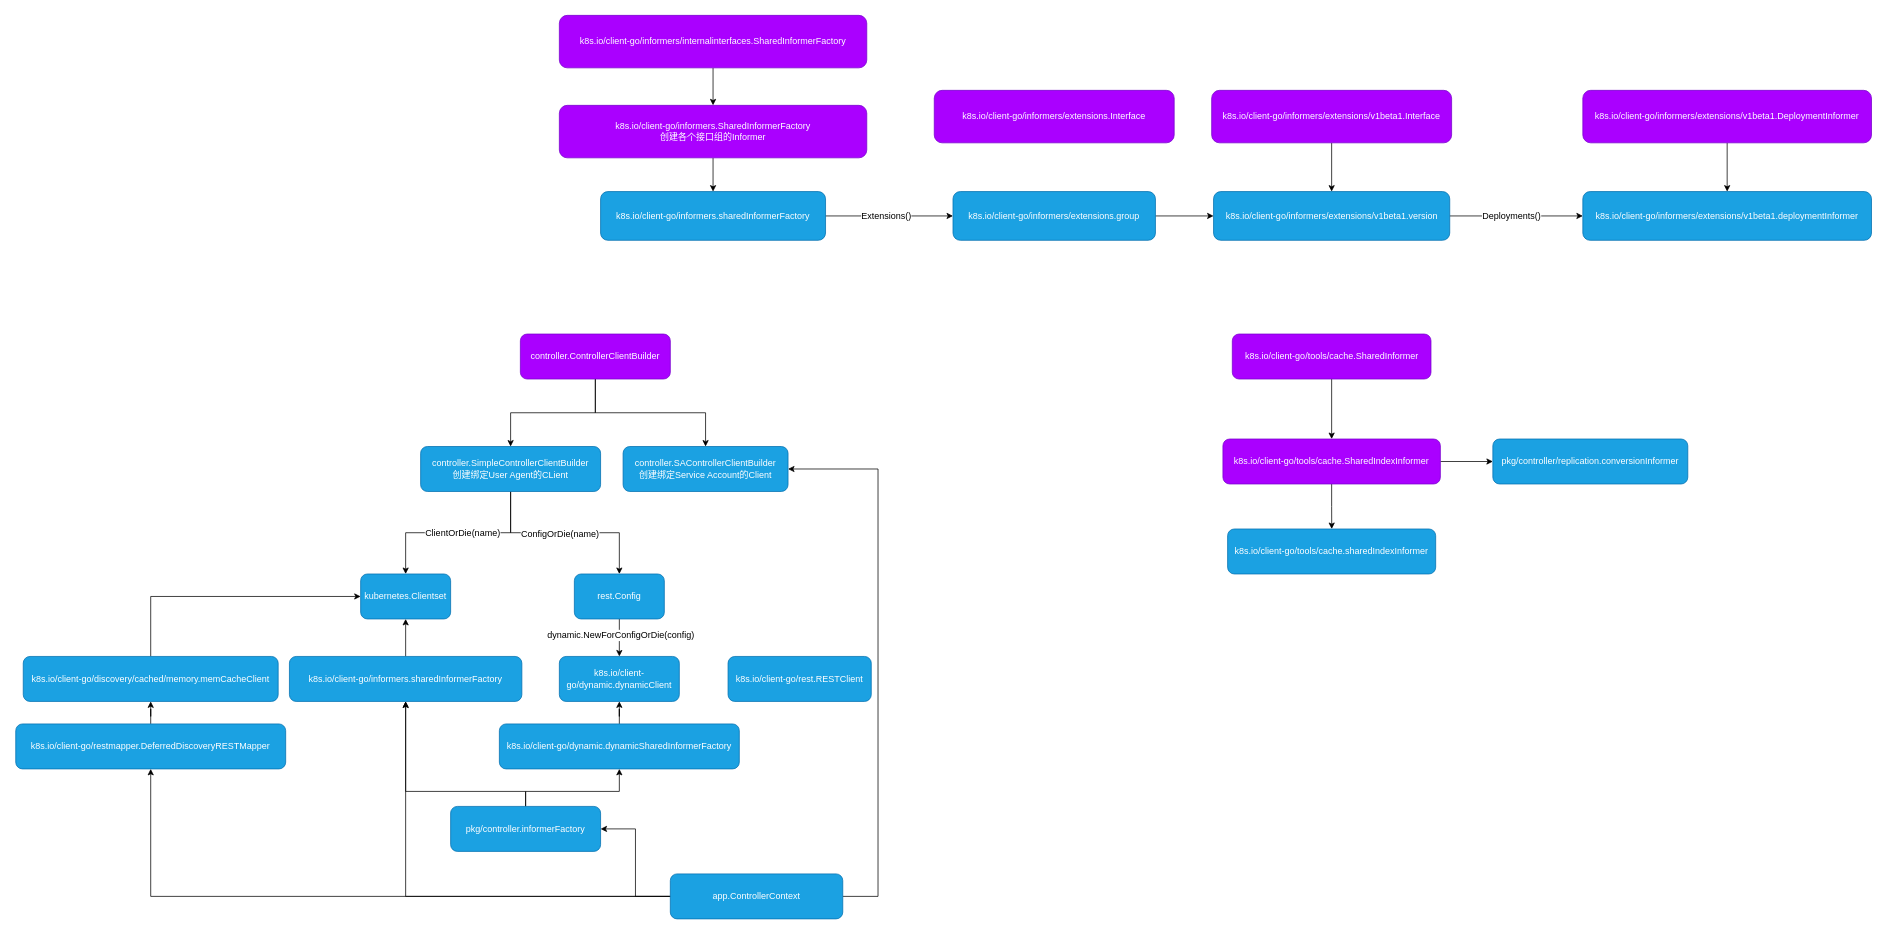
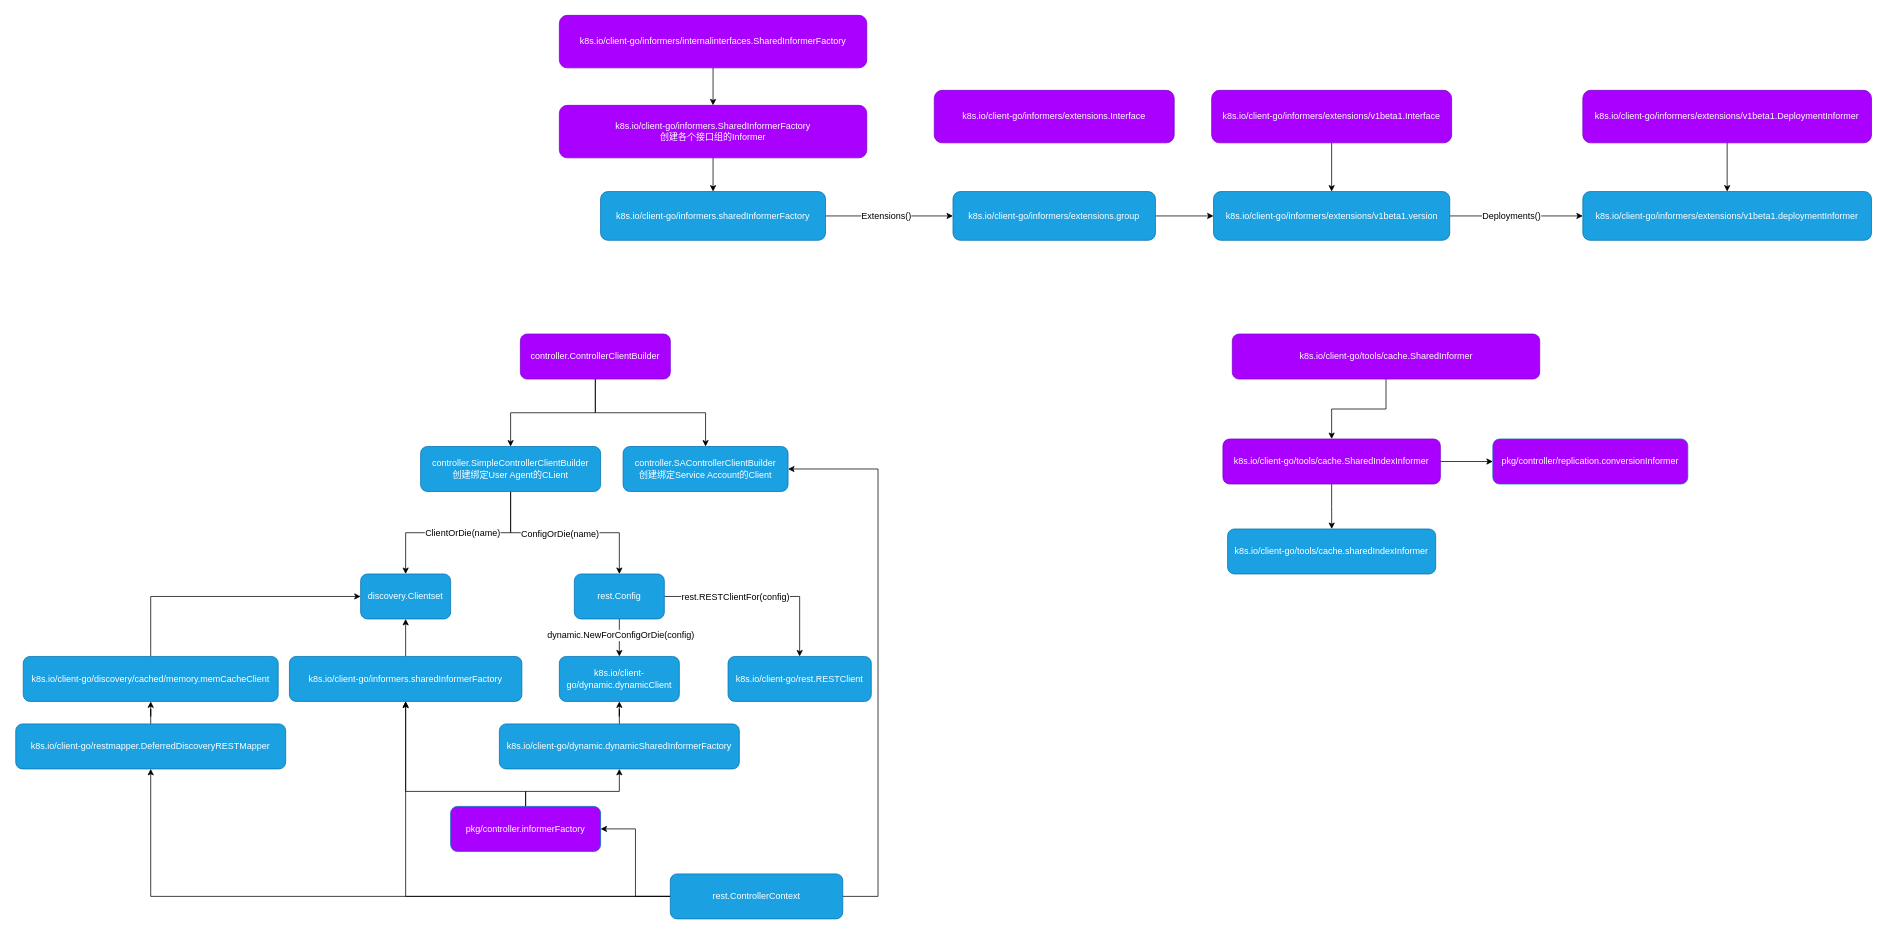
(1332, 357) -> (1386, 357)
(1590, 462) -> (1590, 462)
(405, 597) -> (405, 597)
none -> (759, 597)
(525, 829) -> (525, 829)
(756, 897) -> (756, 897)
